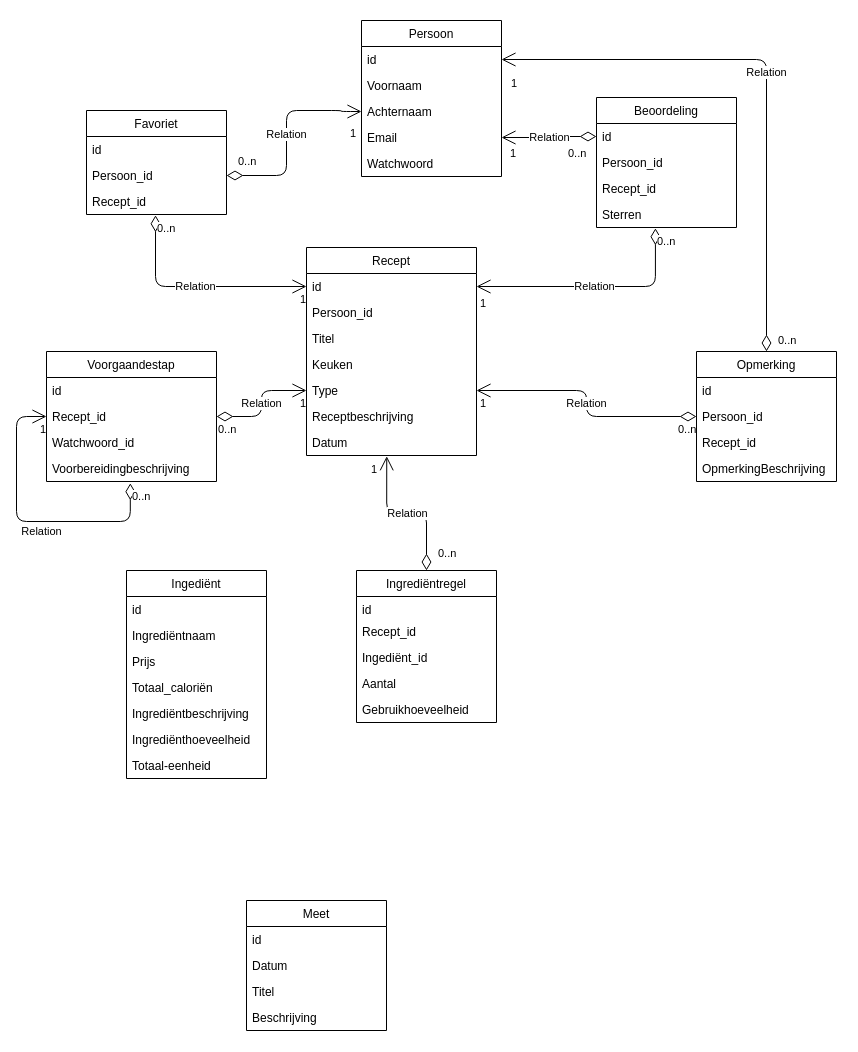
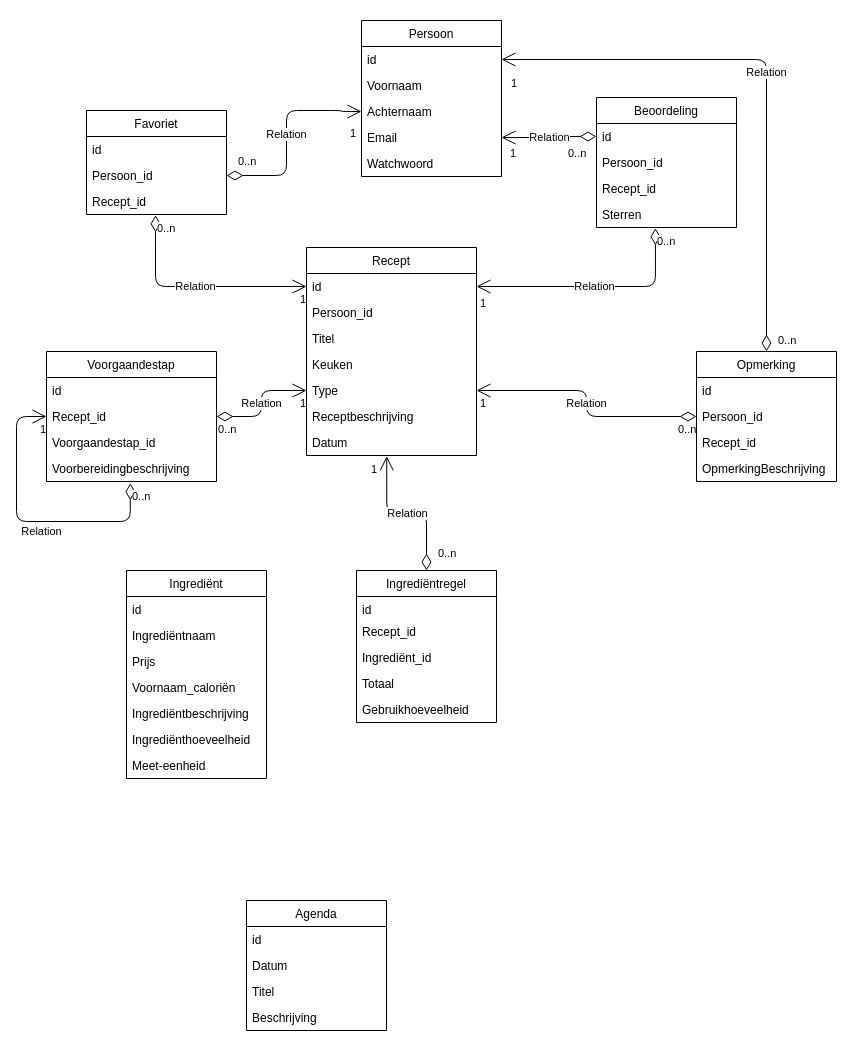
(94, 443) -> (108, 443)
(196, 584) -> (196, 584)
(399, 658) -> (403, 658)
(381, 684) -> (381, 684)
(178, 688) -> (186, 688)
(176, 766) -> (171, 766)
(316, 914) -> (316, 914)
